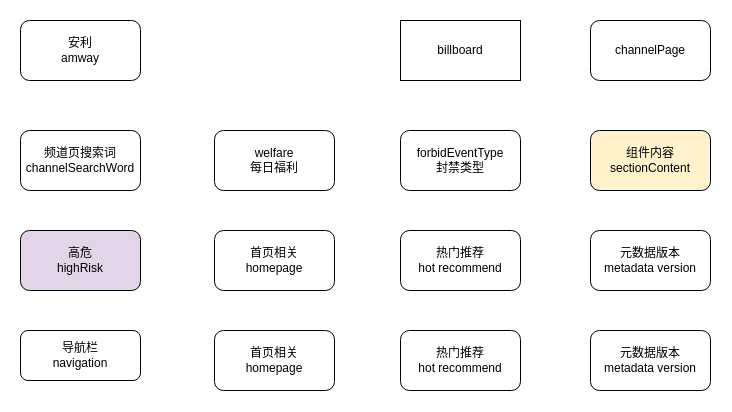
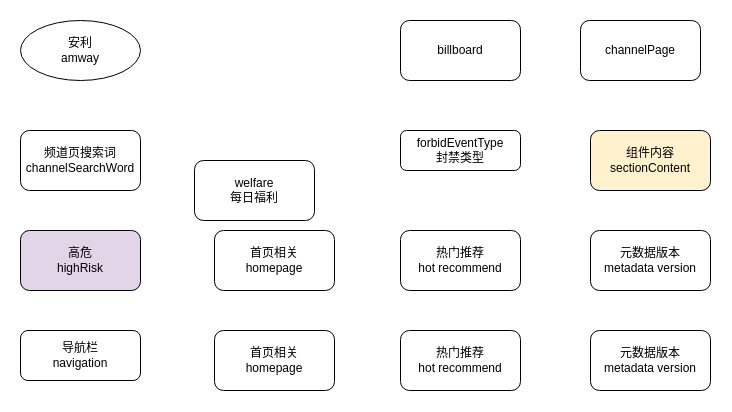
(81, 51) -> (81, 51)
(461, 51) -> (461, 51)
(651, 51) -> (641, 51)
(275, 161) -> (255, 191)
(461, 161) -> (461, 151)
